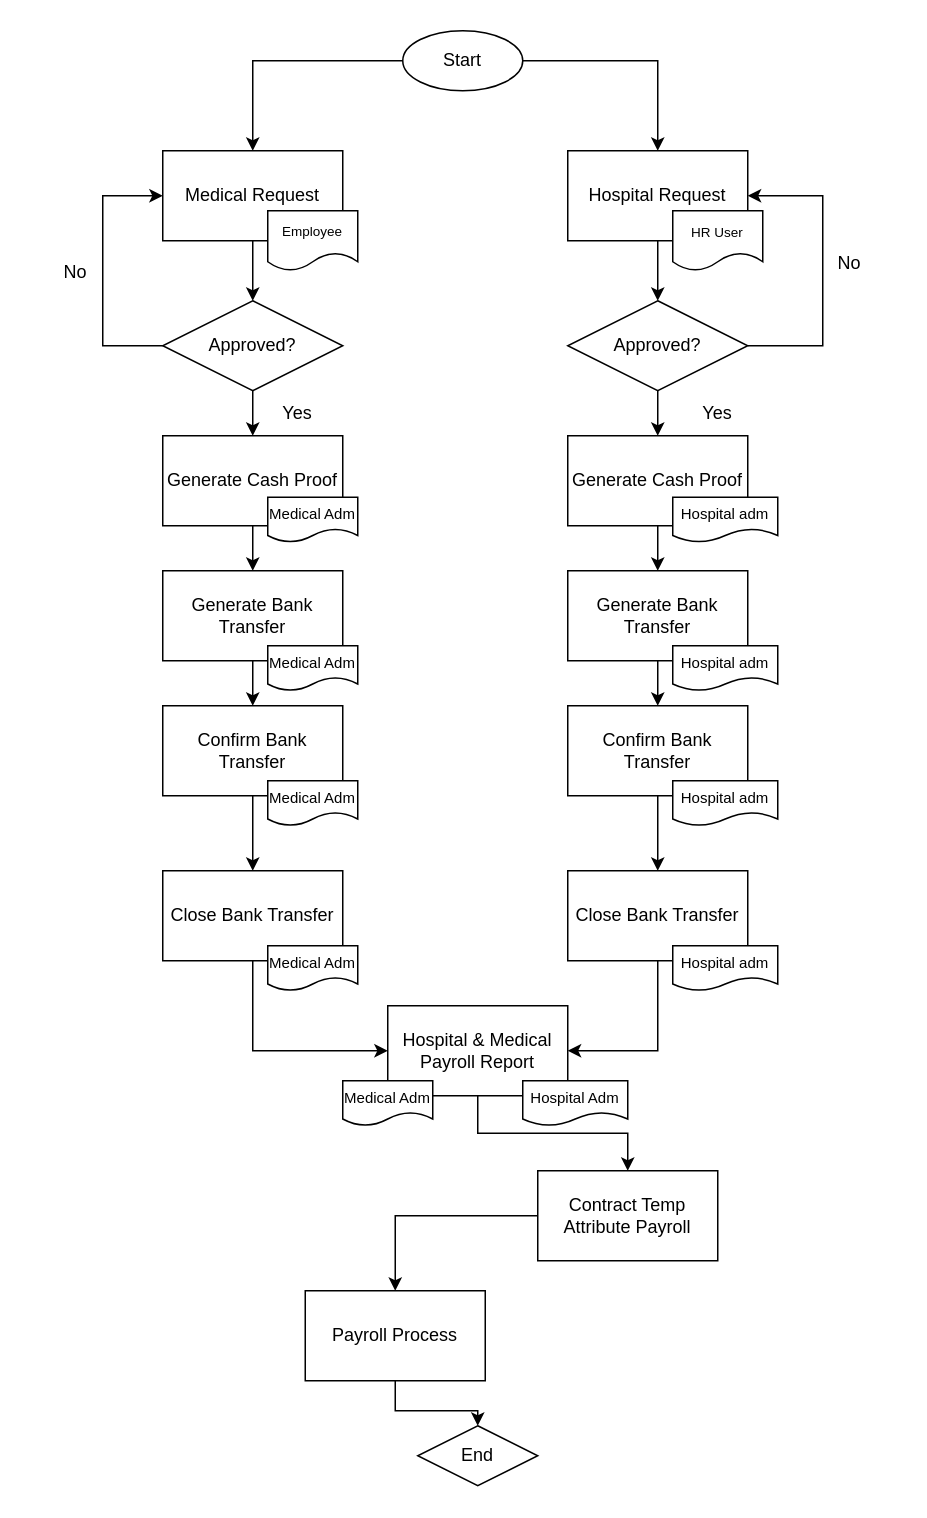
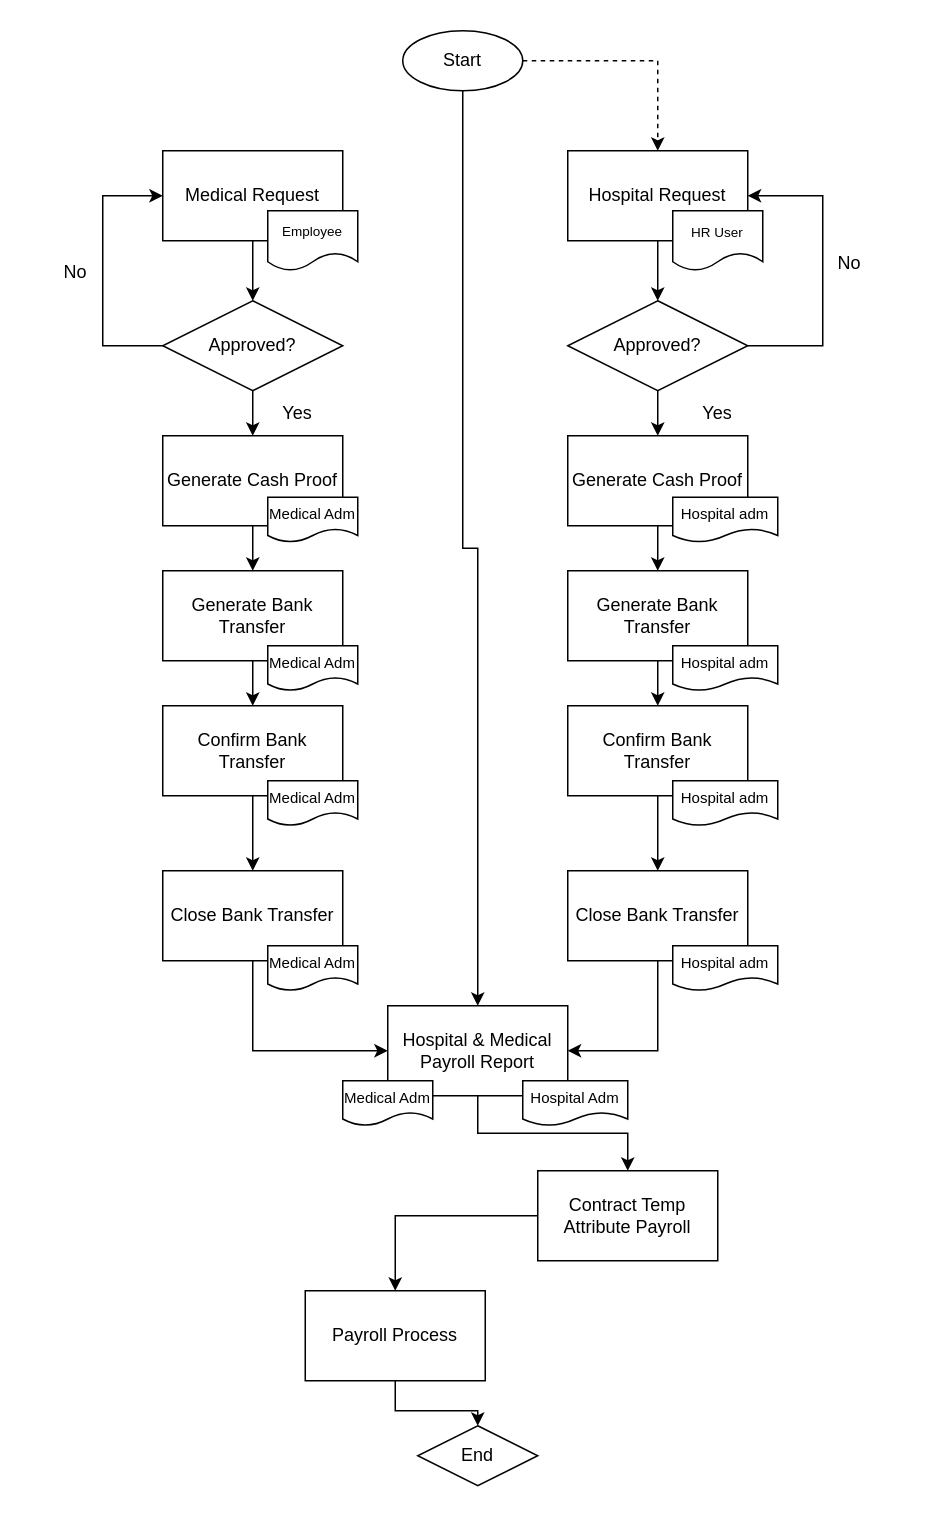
(288, 61) -> (465, 548)
(631, 61) -> (631, 61)
